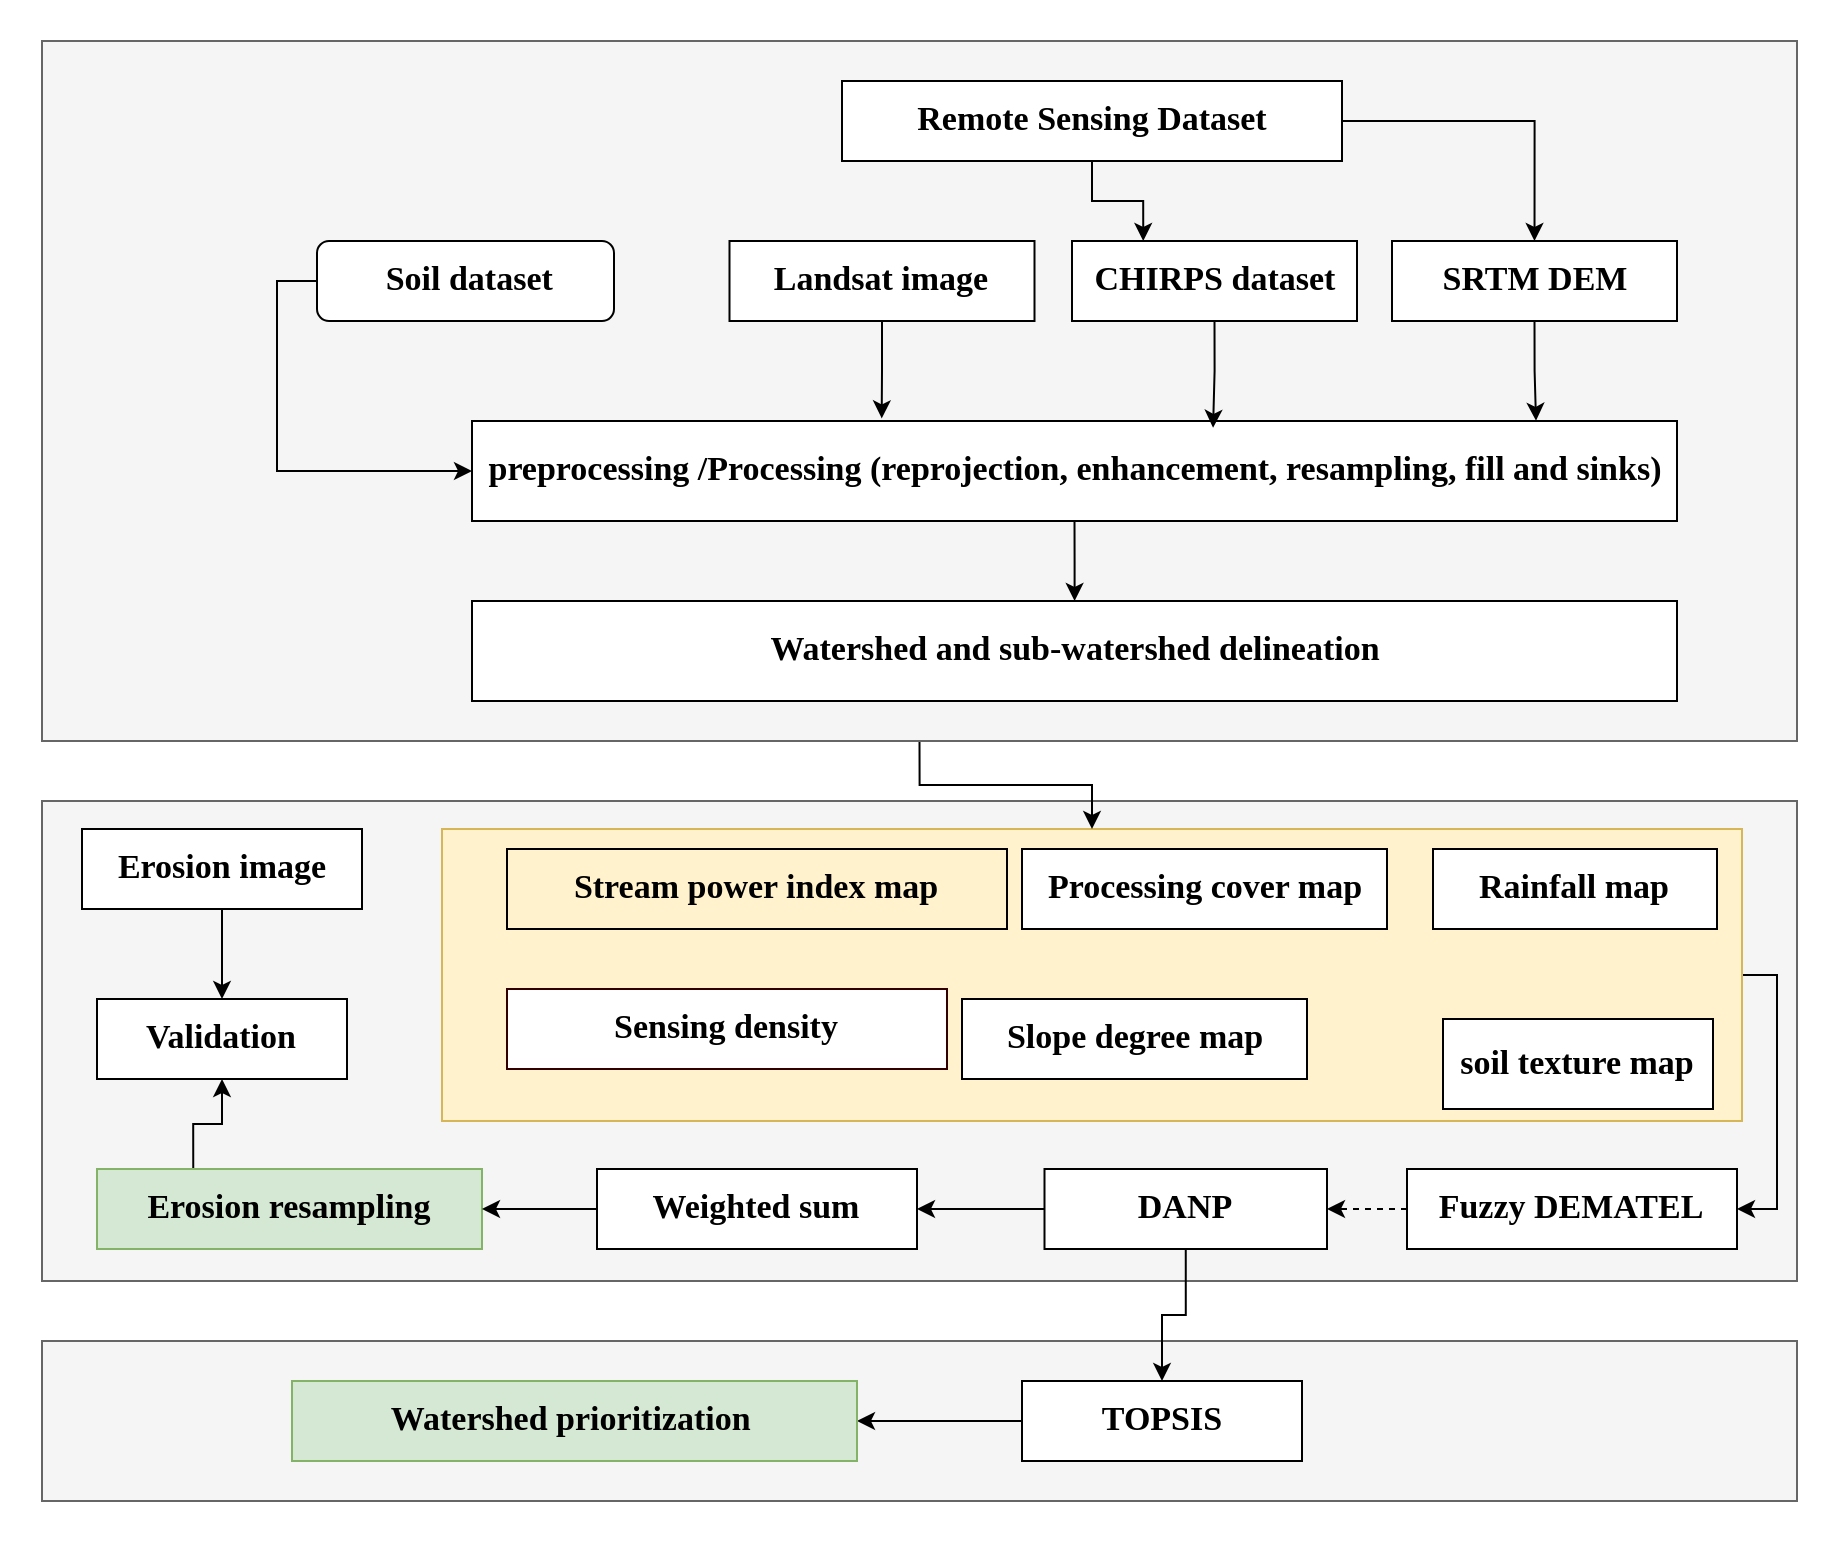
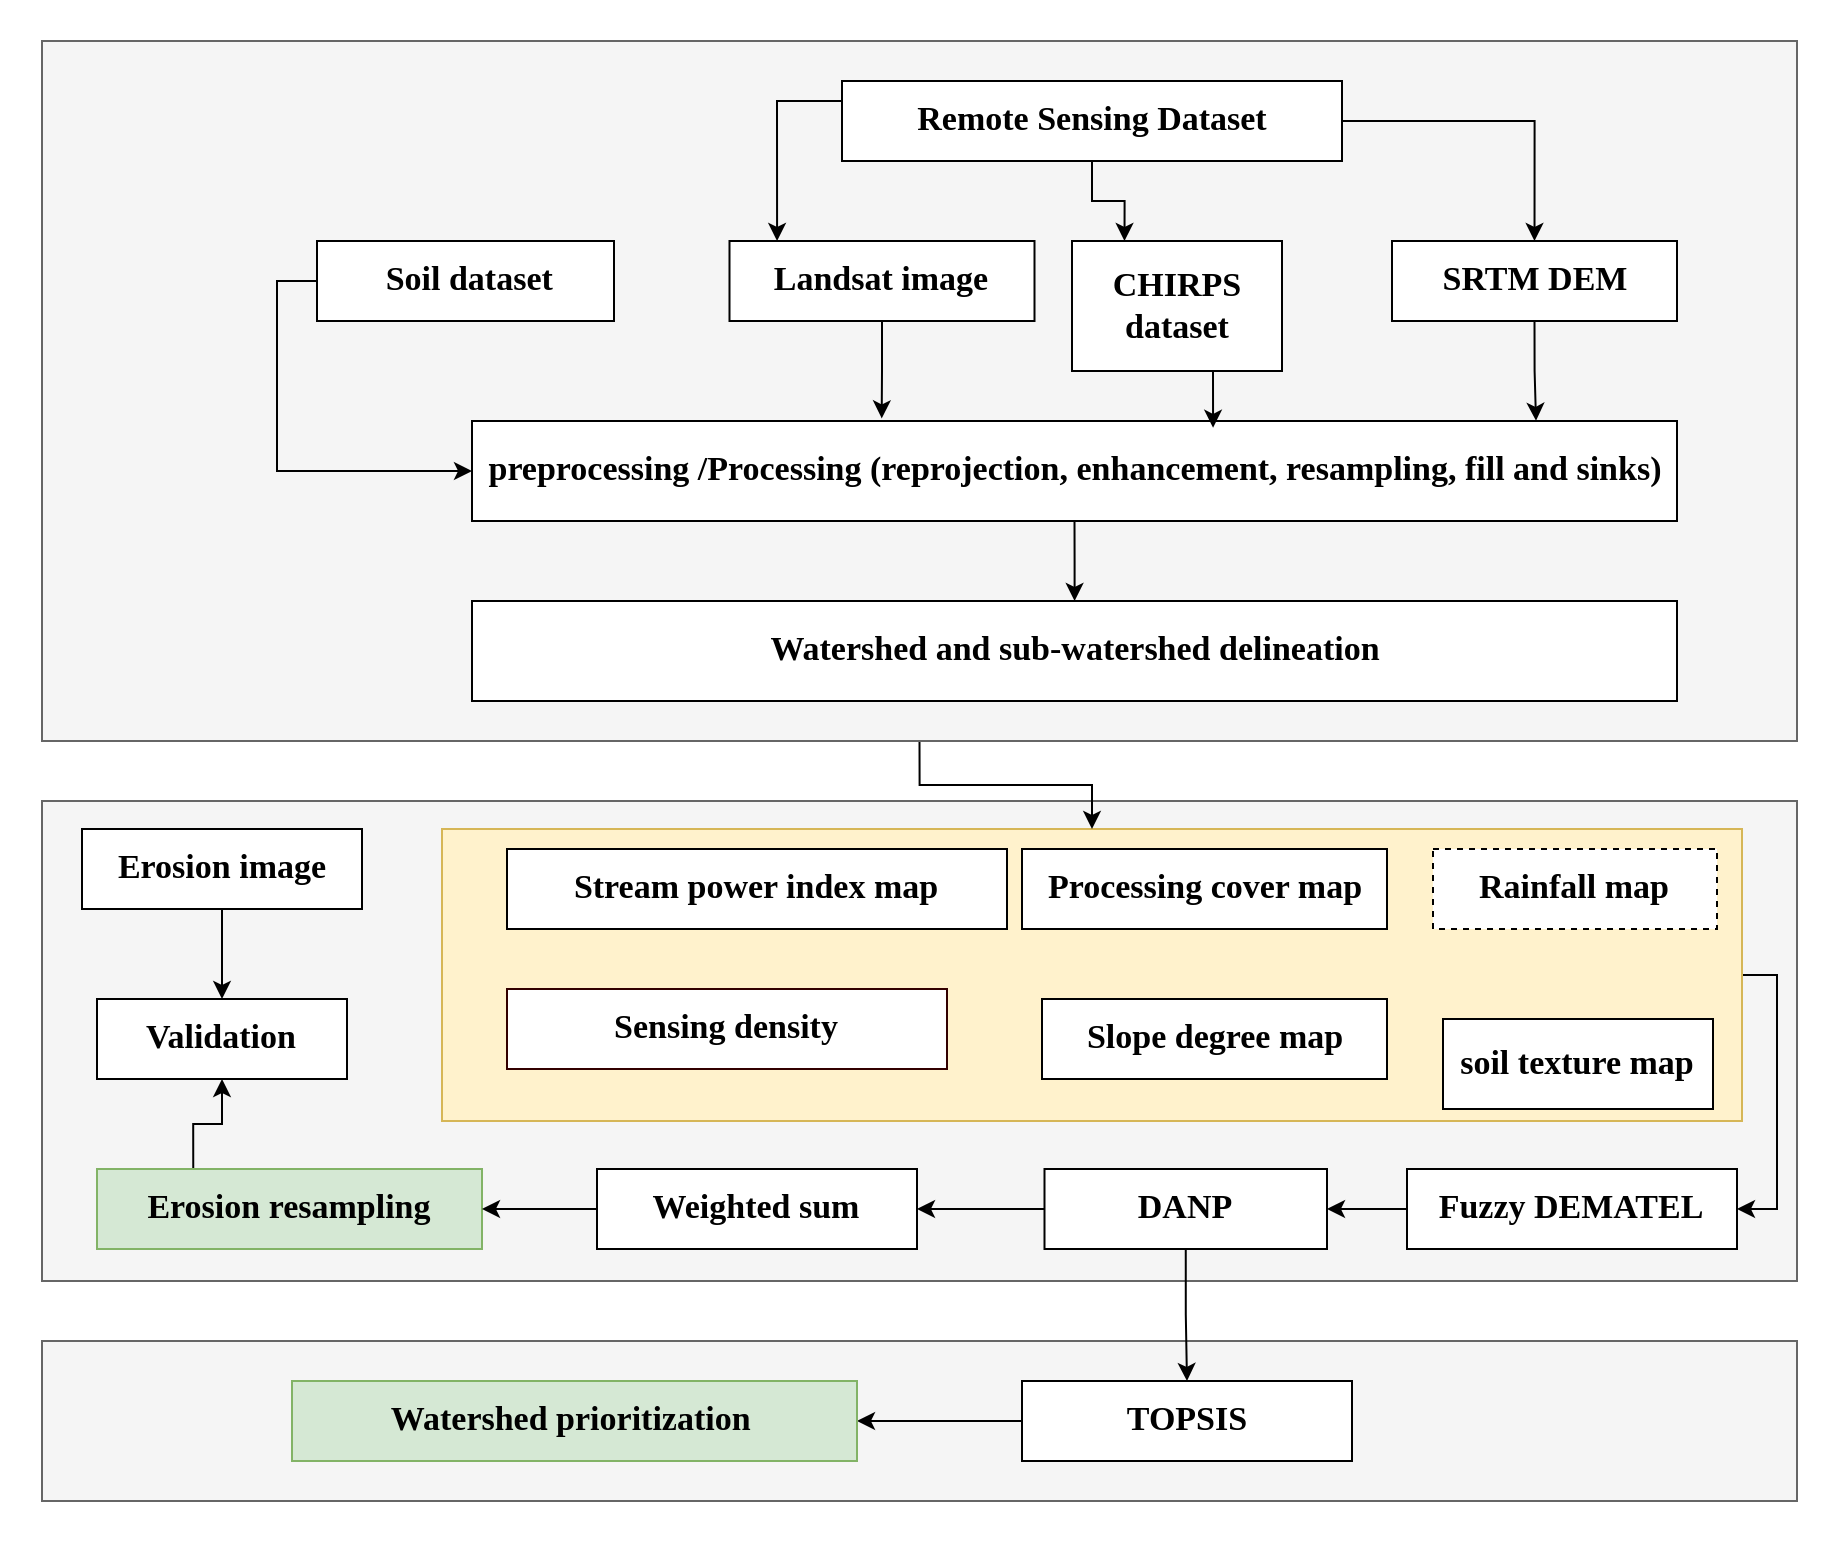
none -> (777, 132)
(466, 281) -> (466, 281)
(1215, 281) -> (1177, 306)
(757, 889) -> (757, 889)
(1575, 889) -> (1575, 889)
(1135, 1039) -> (1215, 1039)
(1374, 1209) -> (1374, 1209)
(1162, 1421) -> (1187, 1421)
